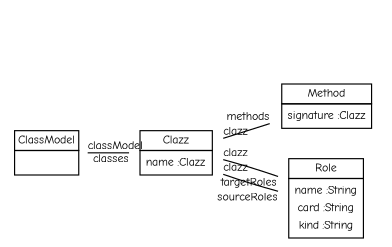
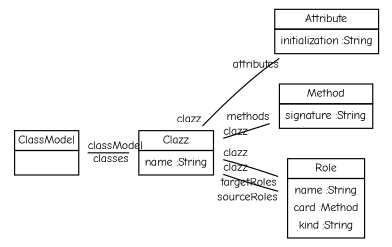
none -> (326, 32)
(327, 116) -> (326, 116)
(176, 162) -> (176, 162)
(326, 208) -> (326, 208)
